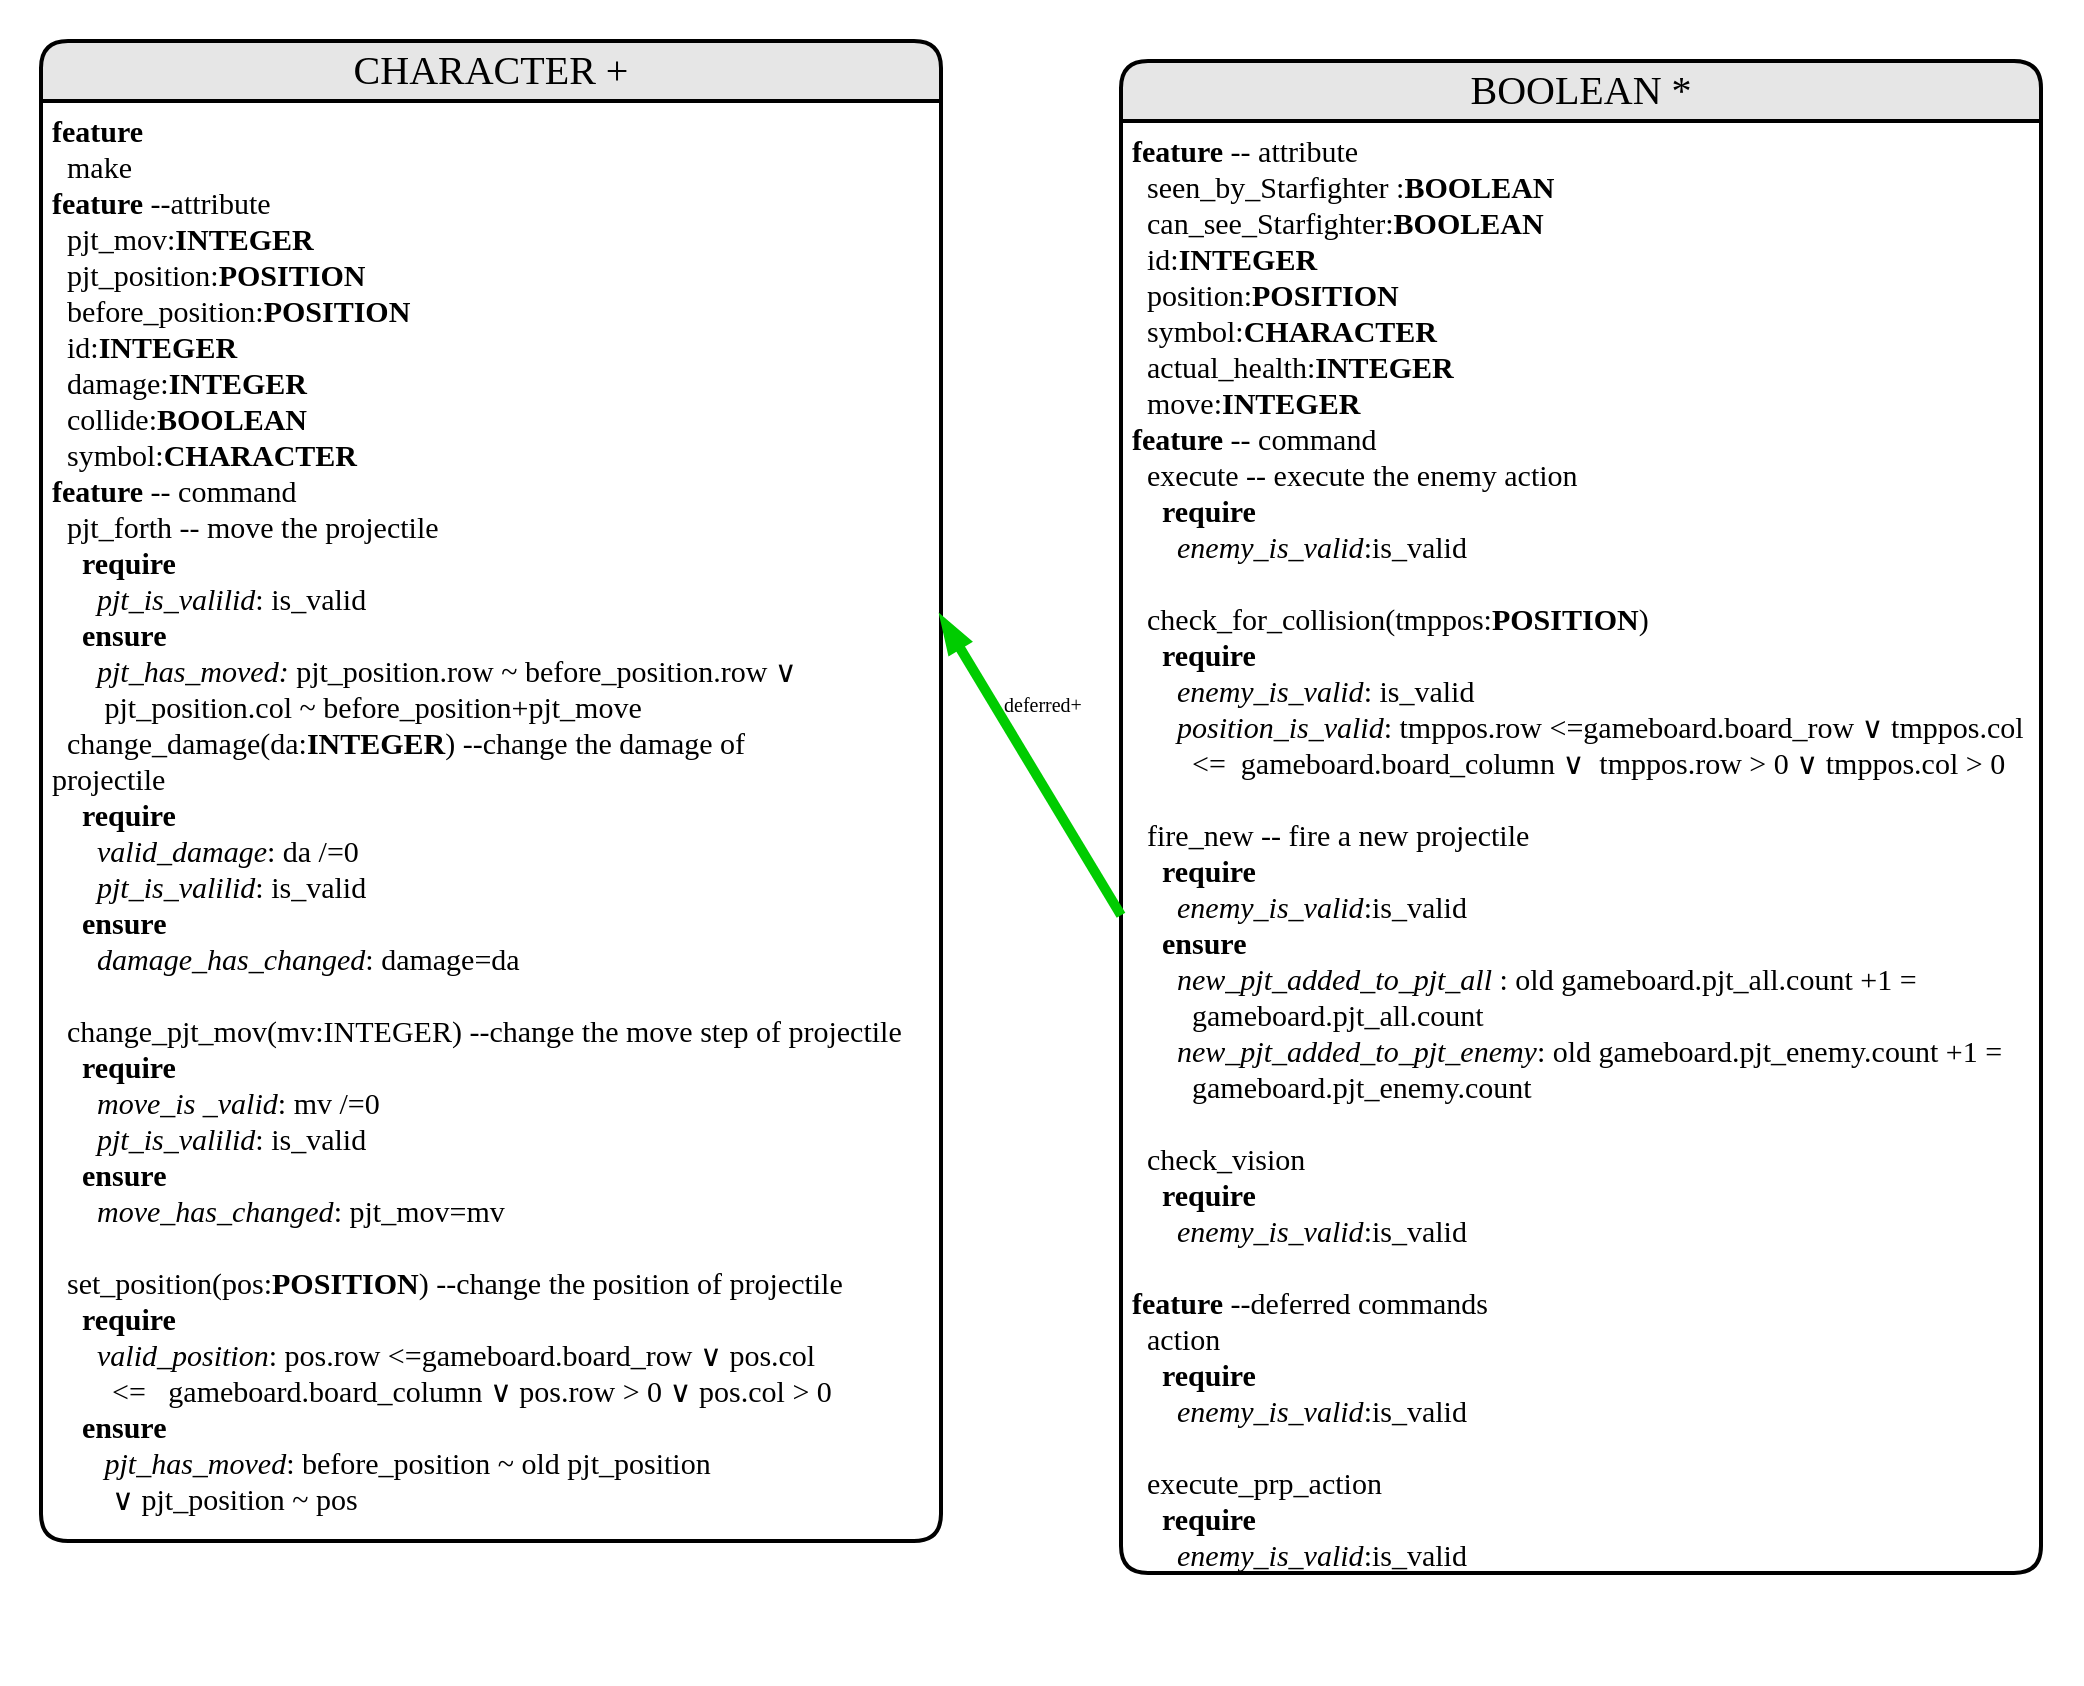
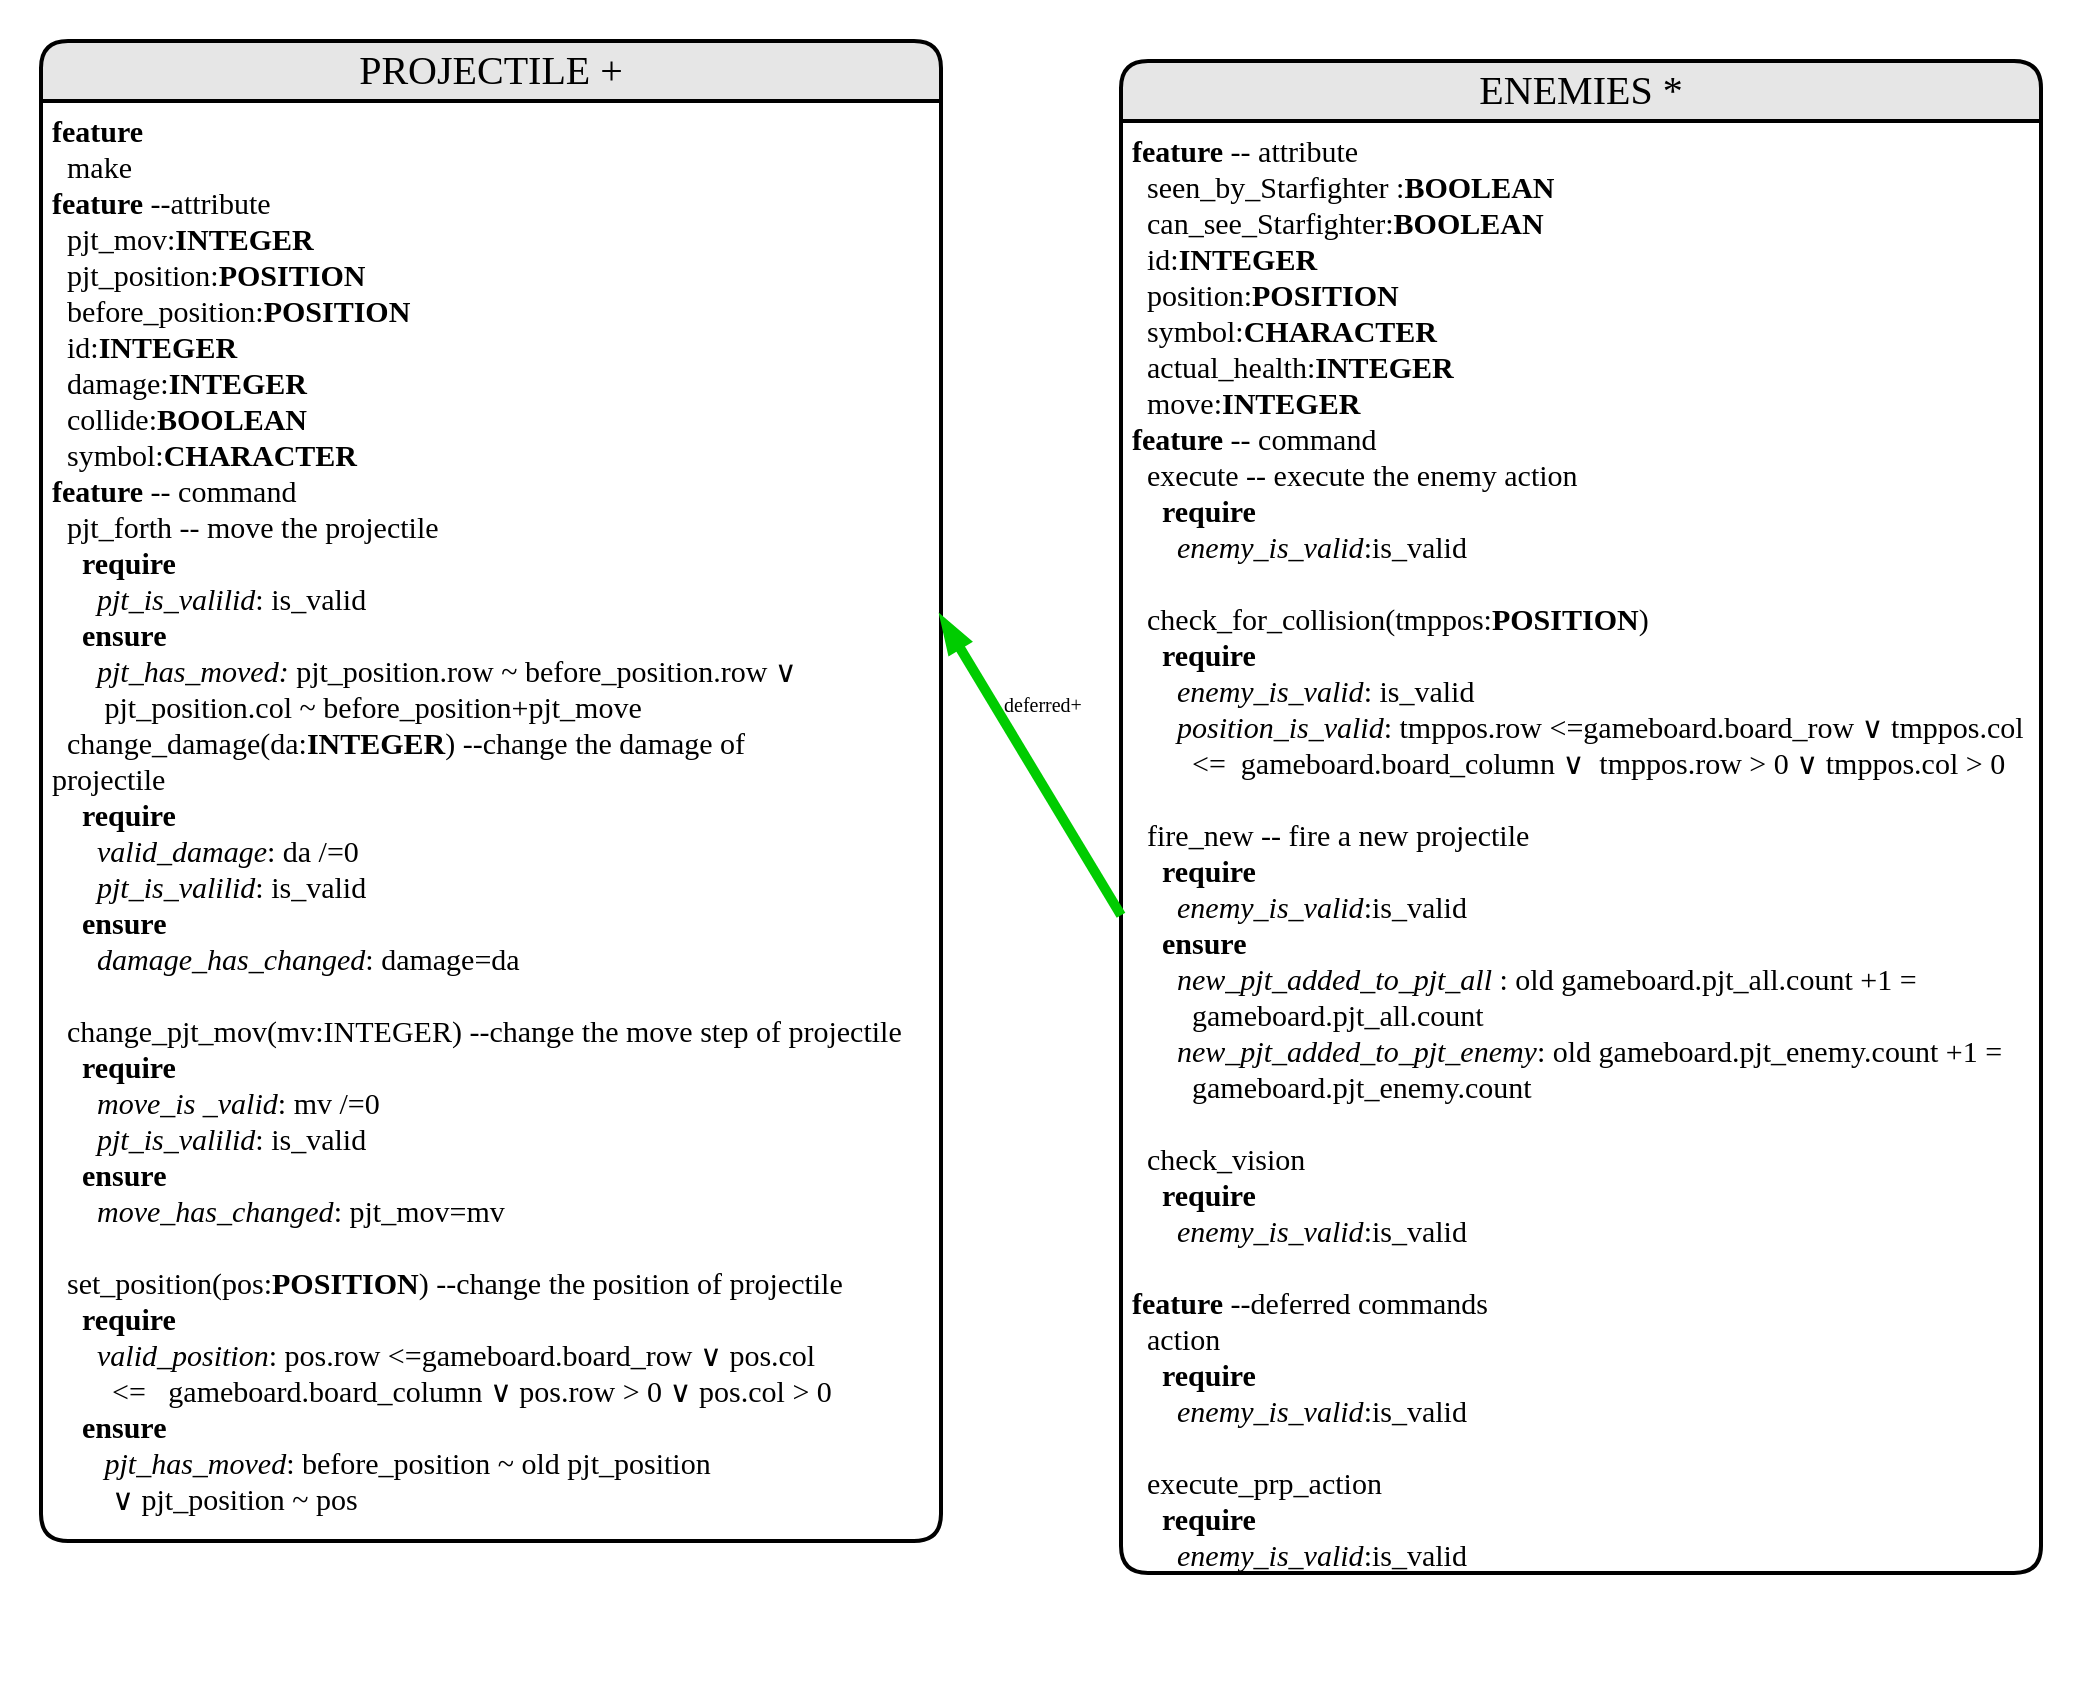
(492, 71) -> (492, 71)
(1582, 91) -> (1582, 91)
